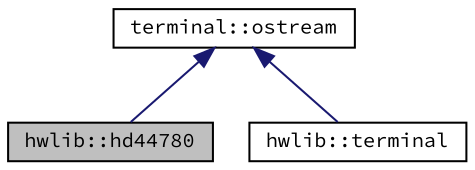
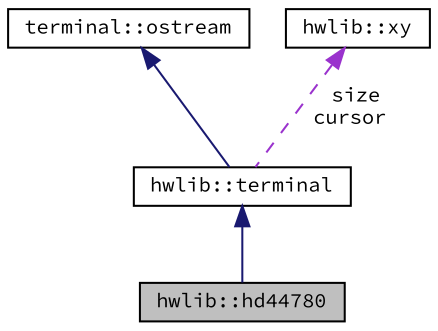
none -> (358, 28)
(165, 92) -> (242, 255)
